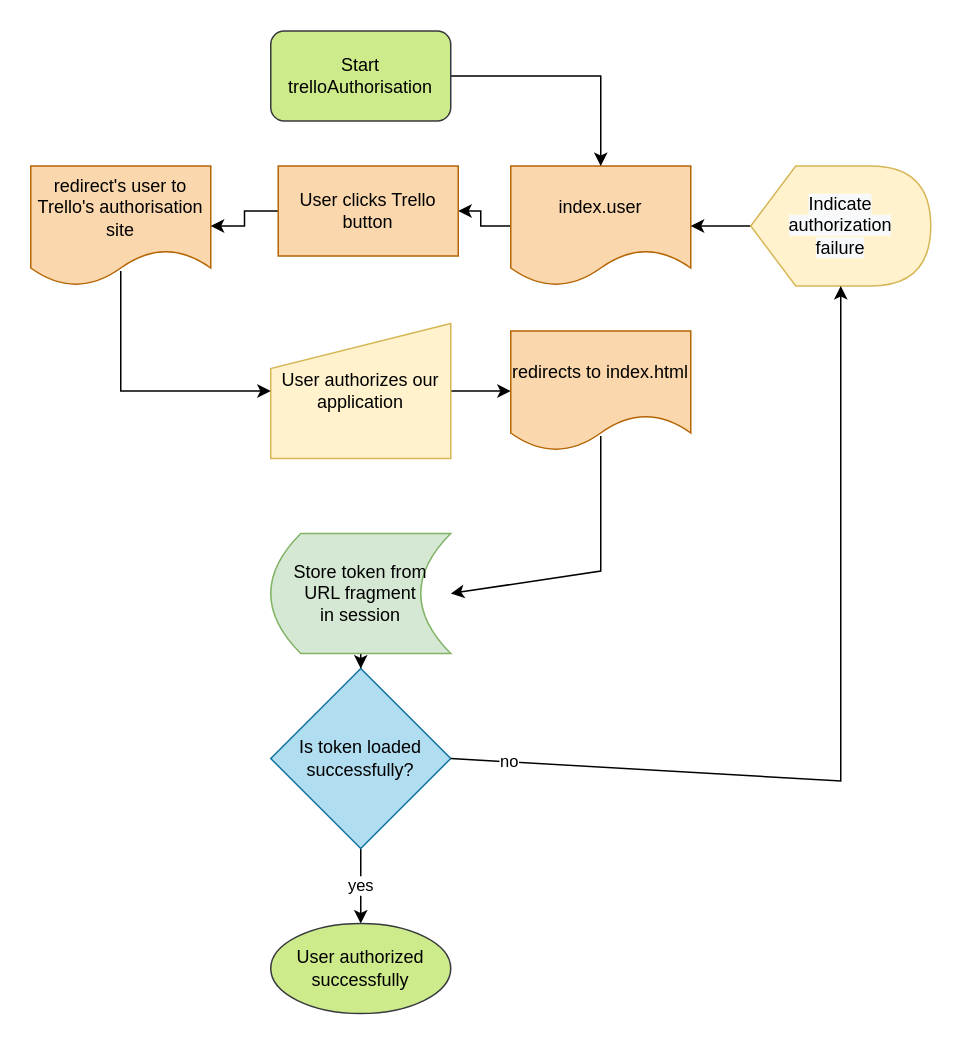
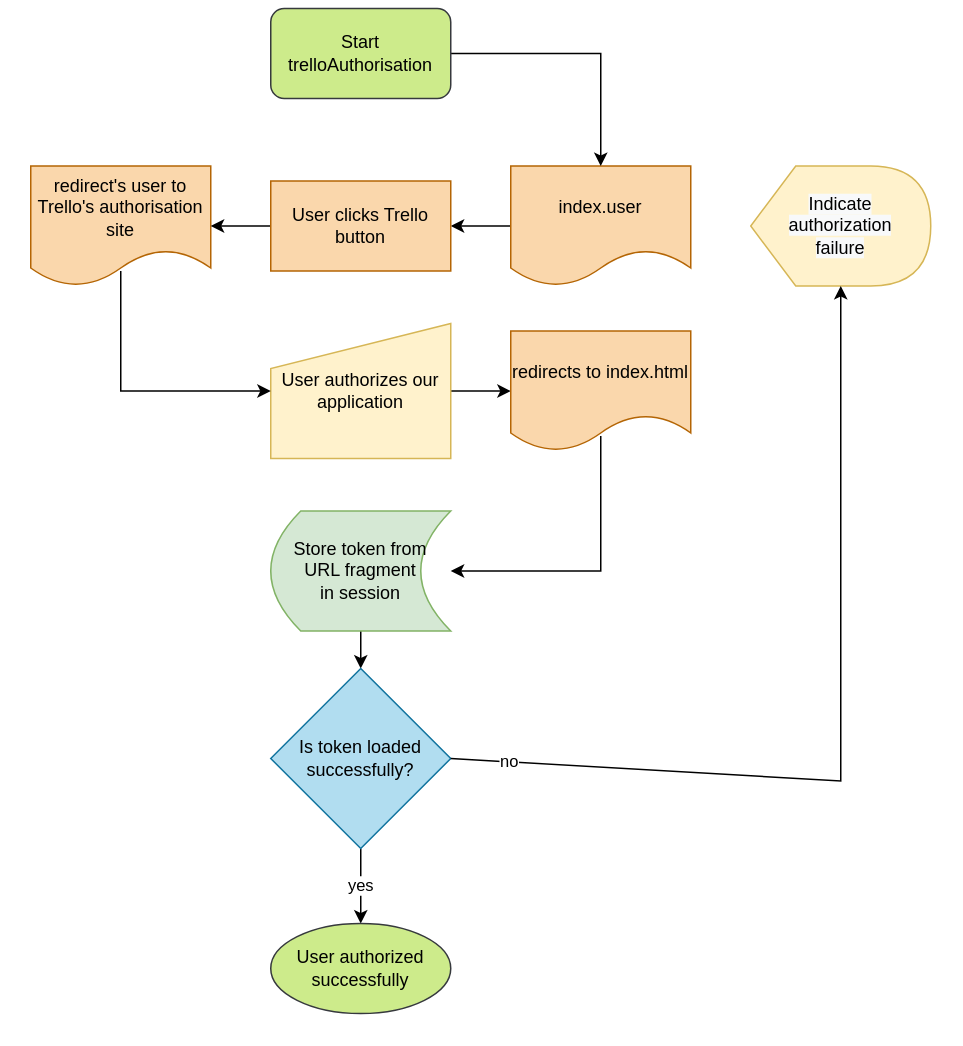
(361, 76) -> (361, 53)
(368, 211) -> (361, 226)
(726, 226) -> none
(361, 593) -> (361, 571)
